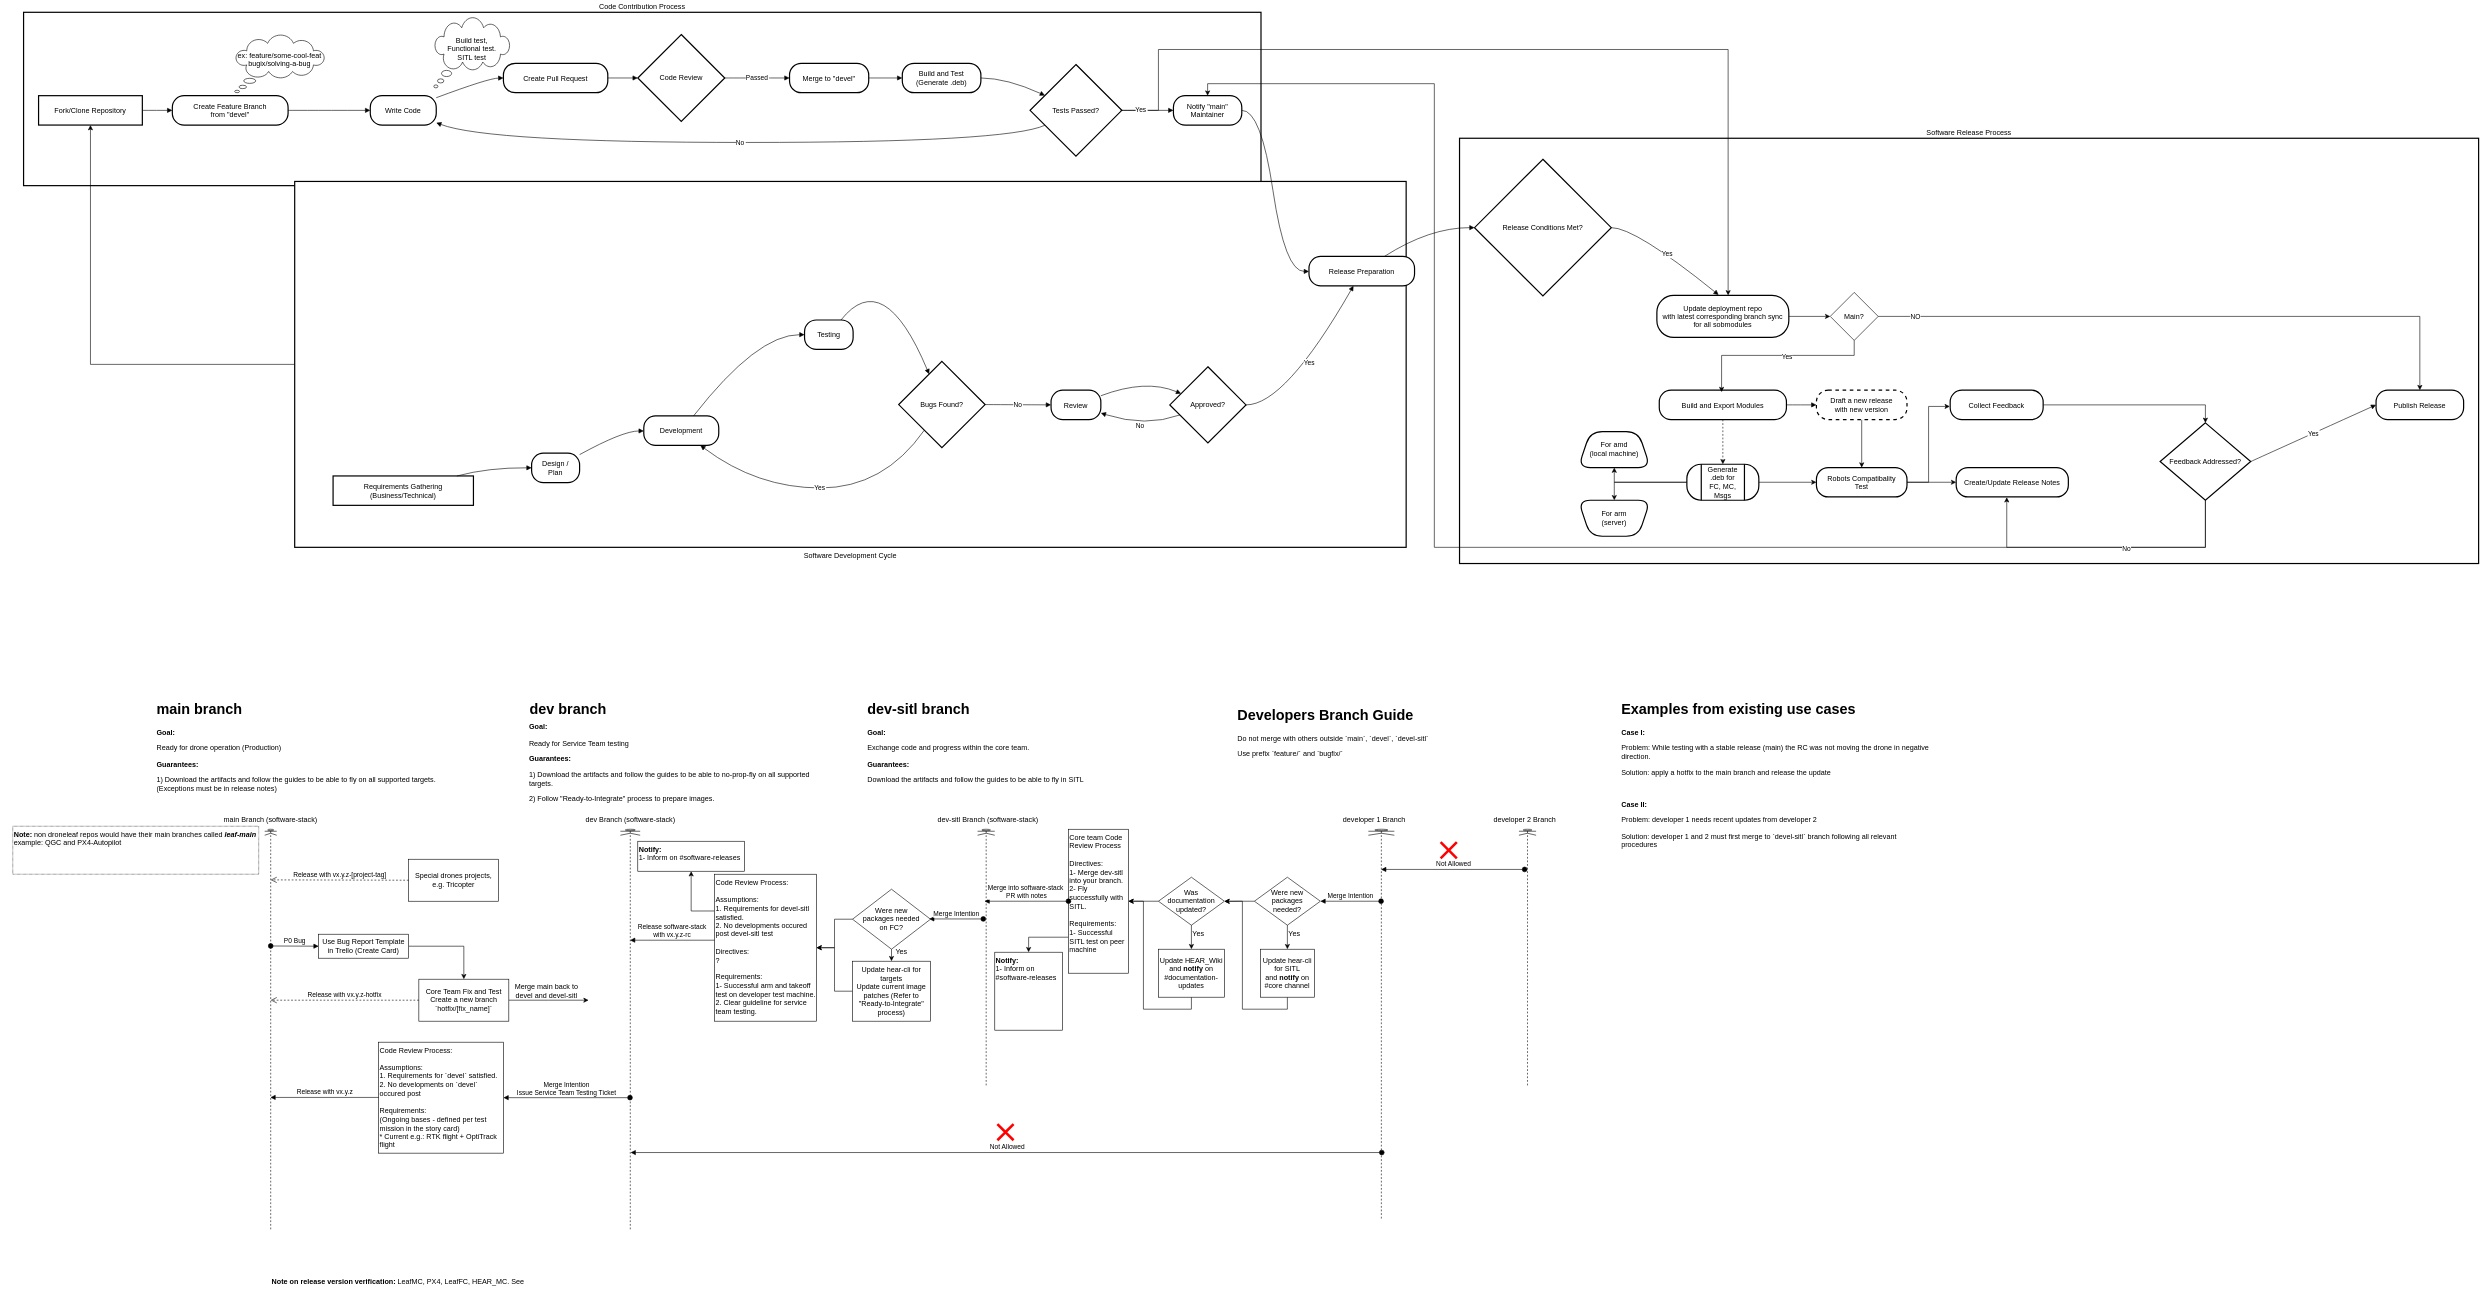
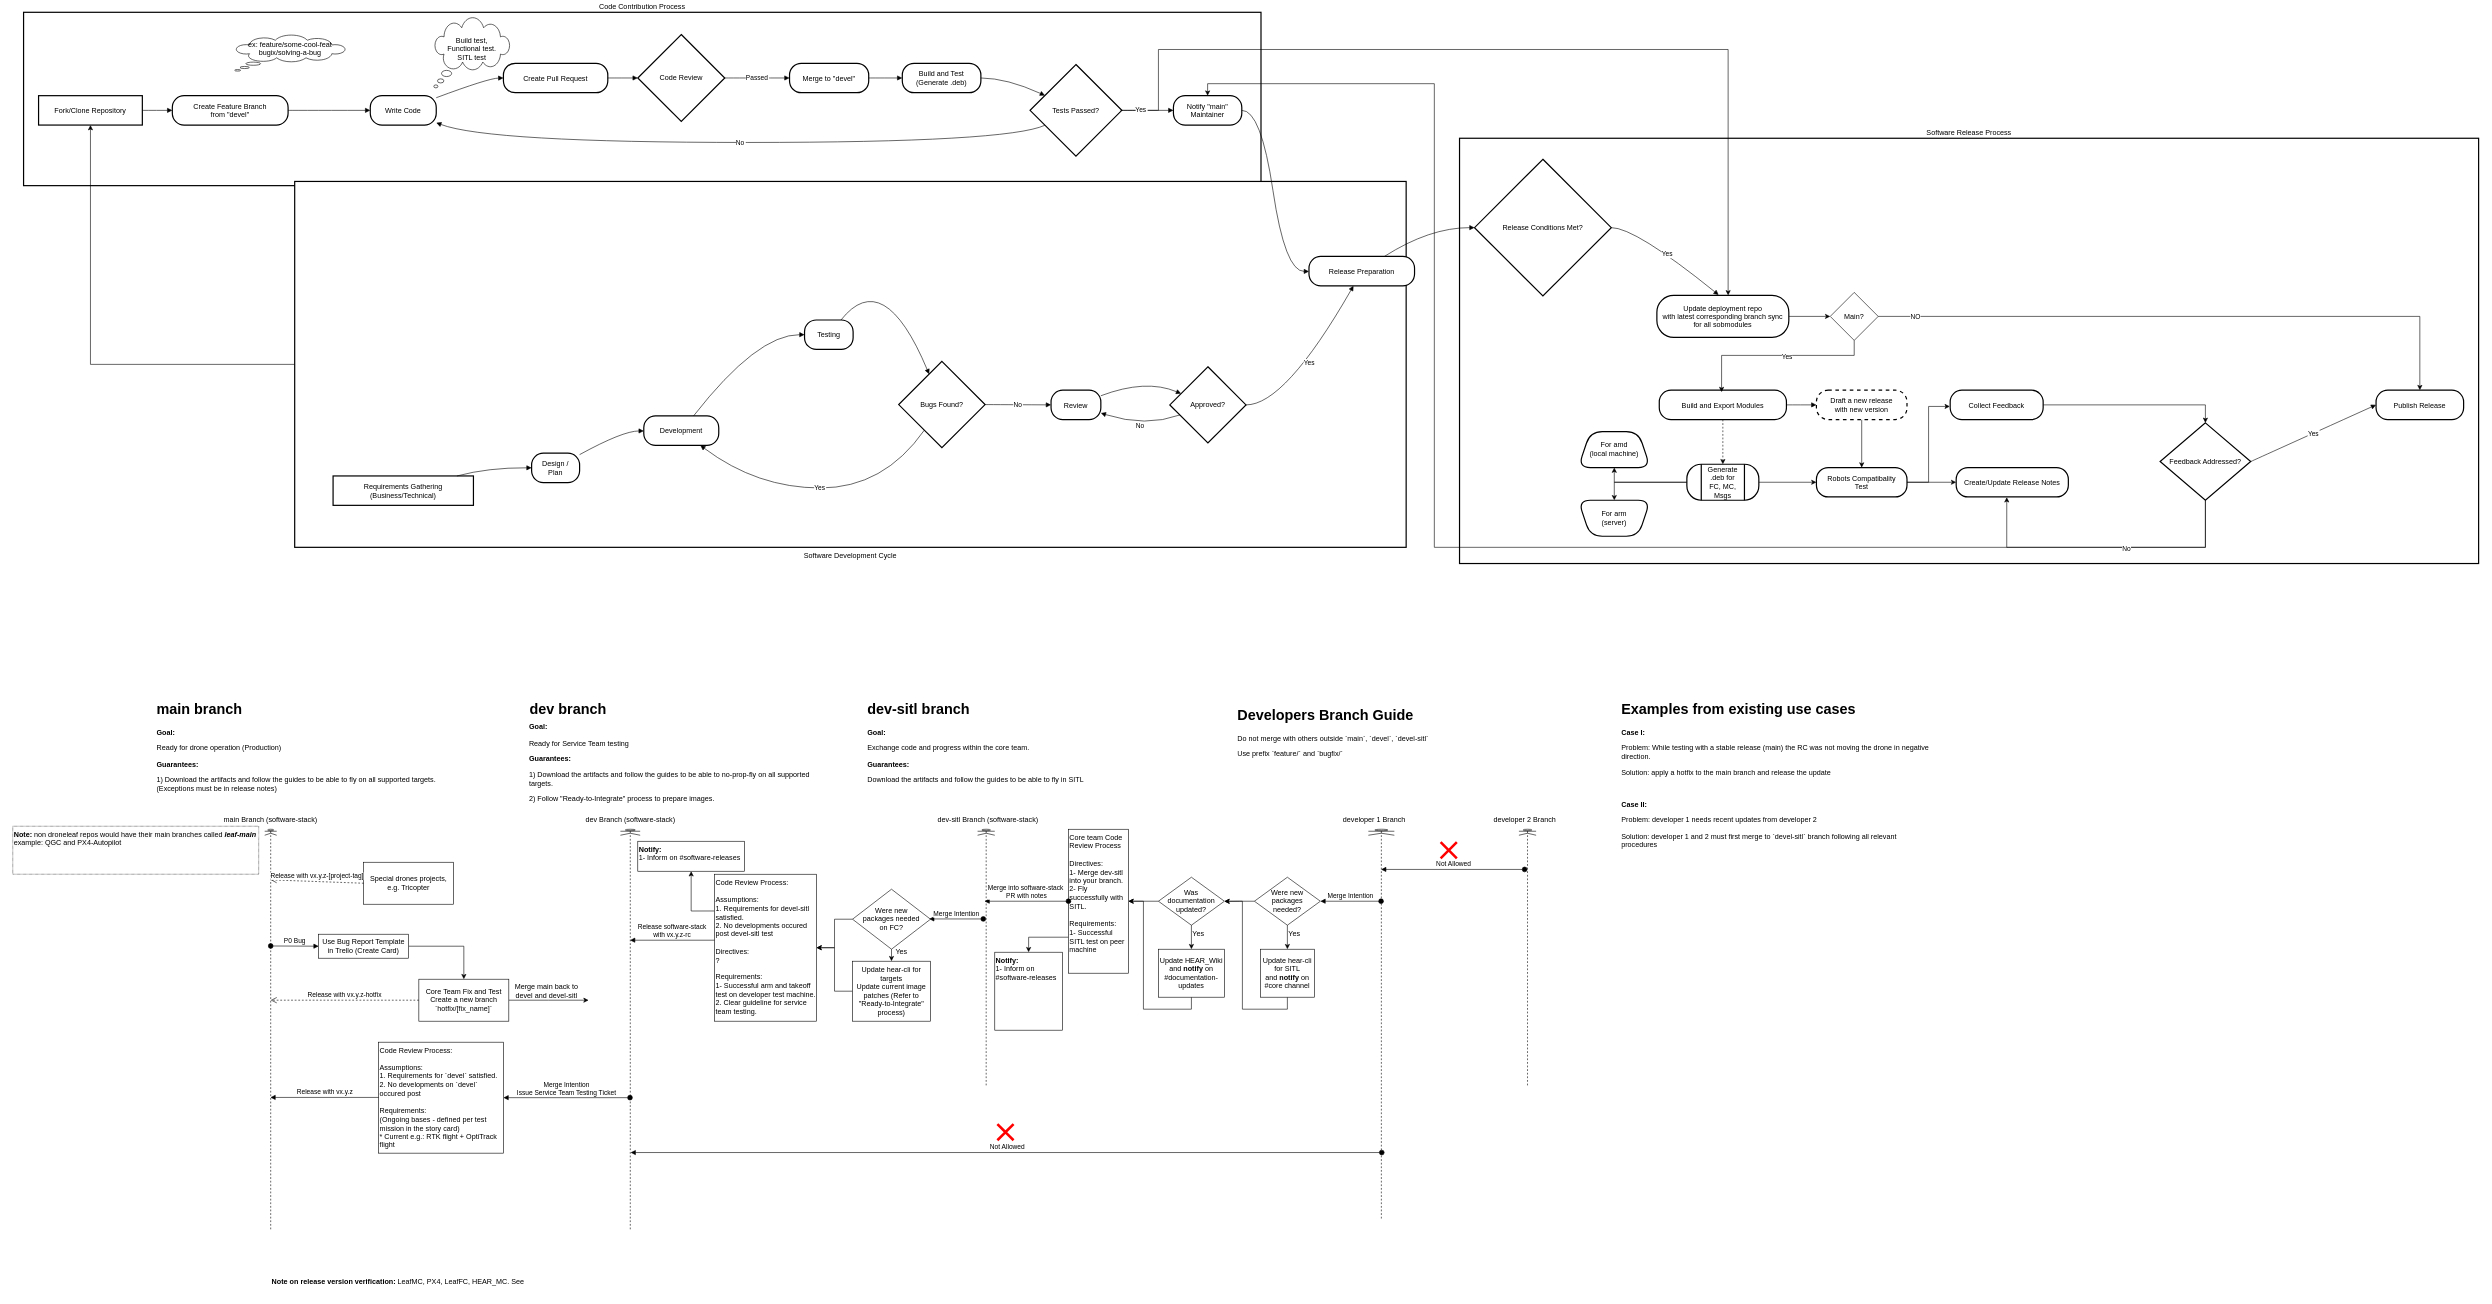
(279, 64) -> (290, 53)
(453, 881) -> (408, 884)
